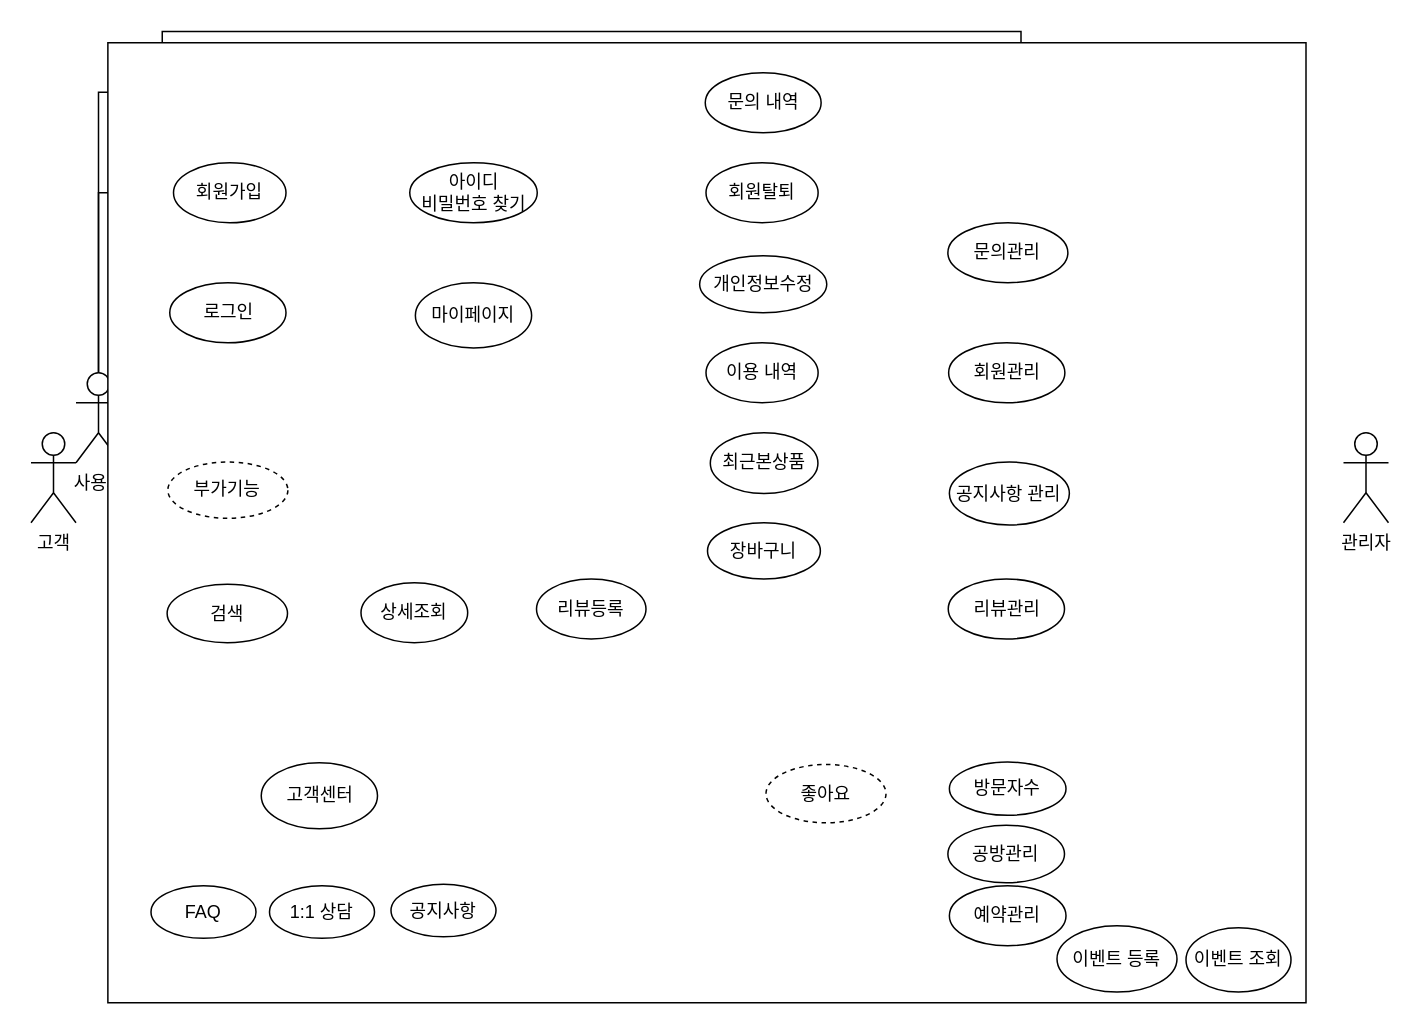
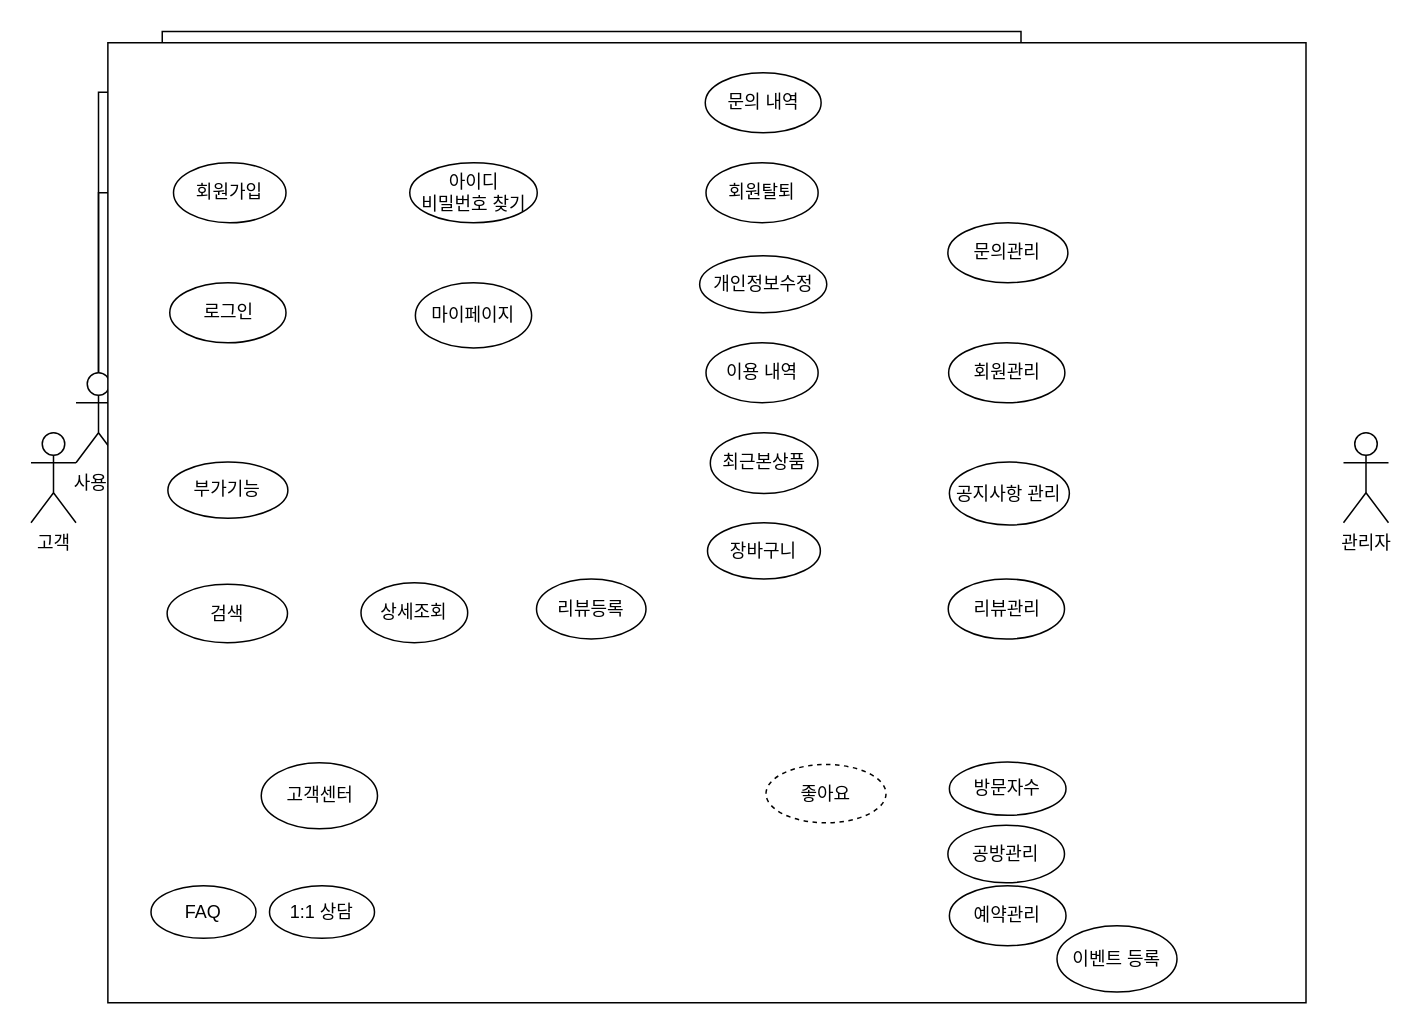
(228, 490) -> (228, 490)
(443, 911) -> none
(1238, 960) -> none
